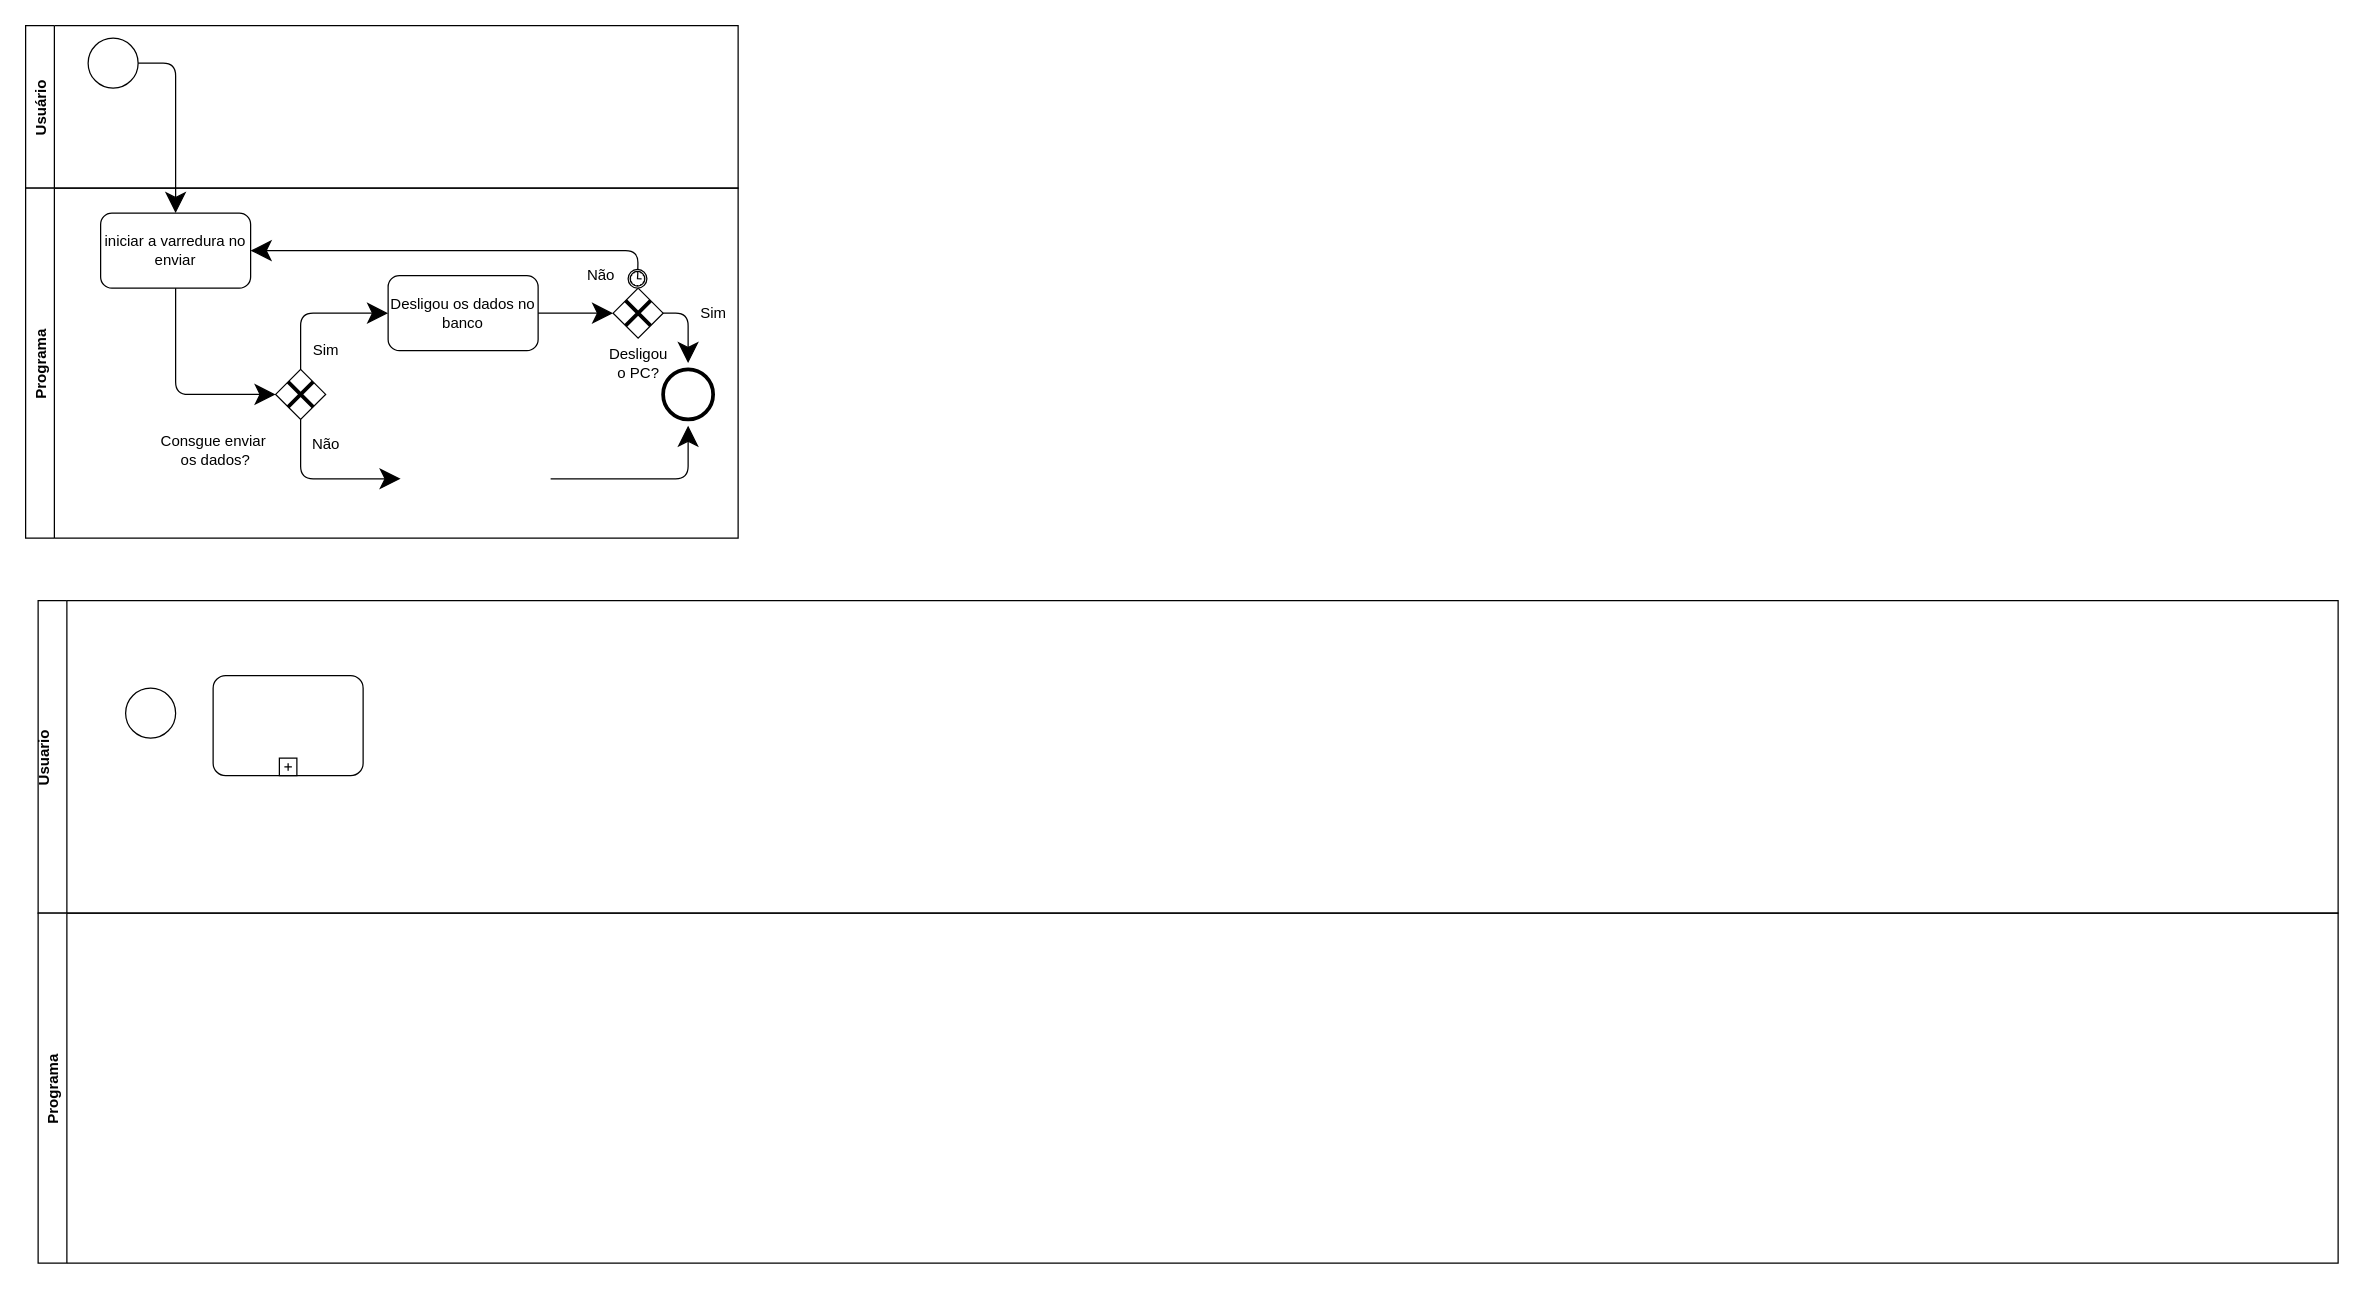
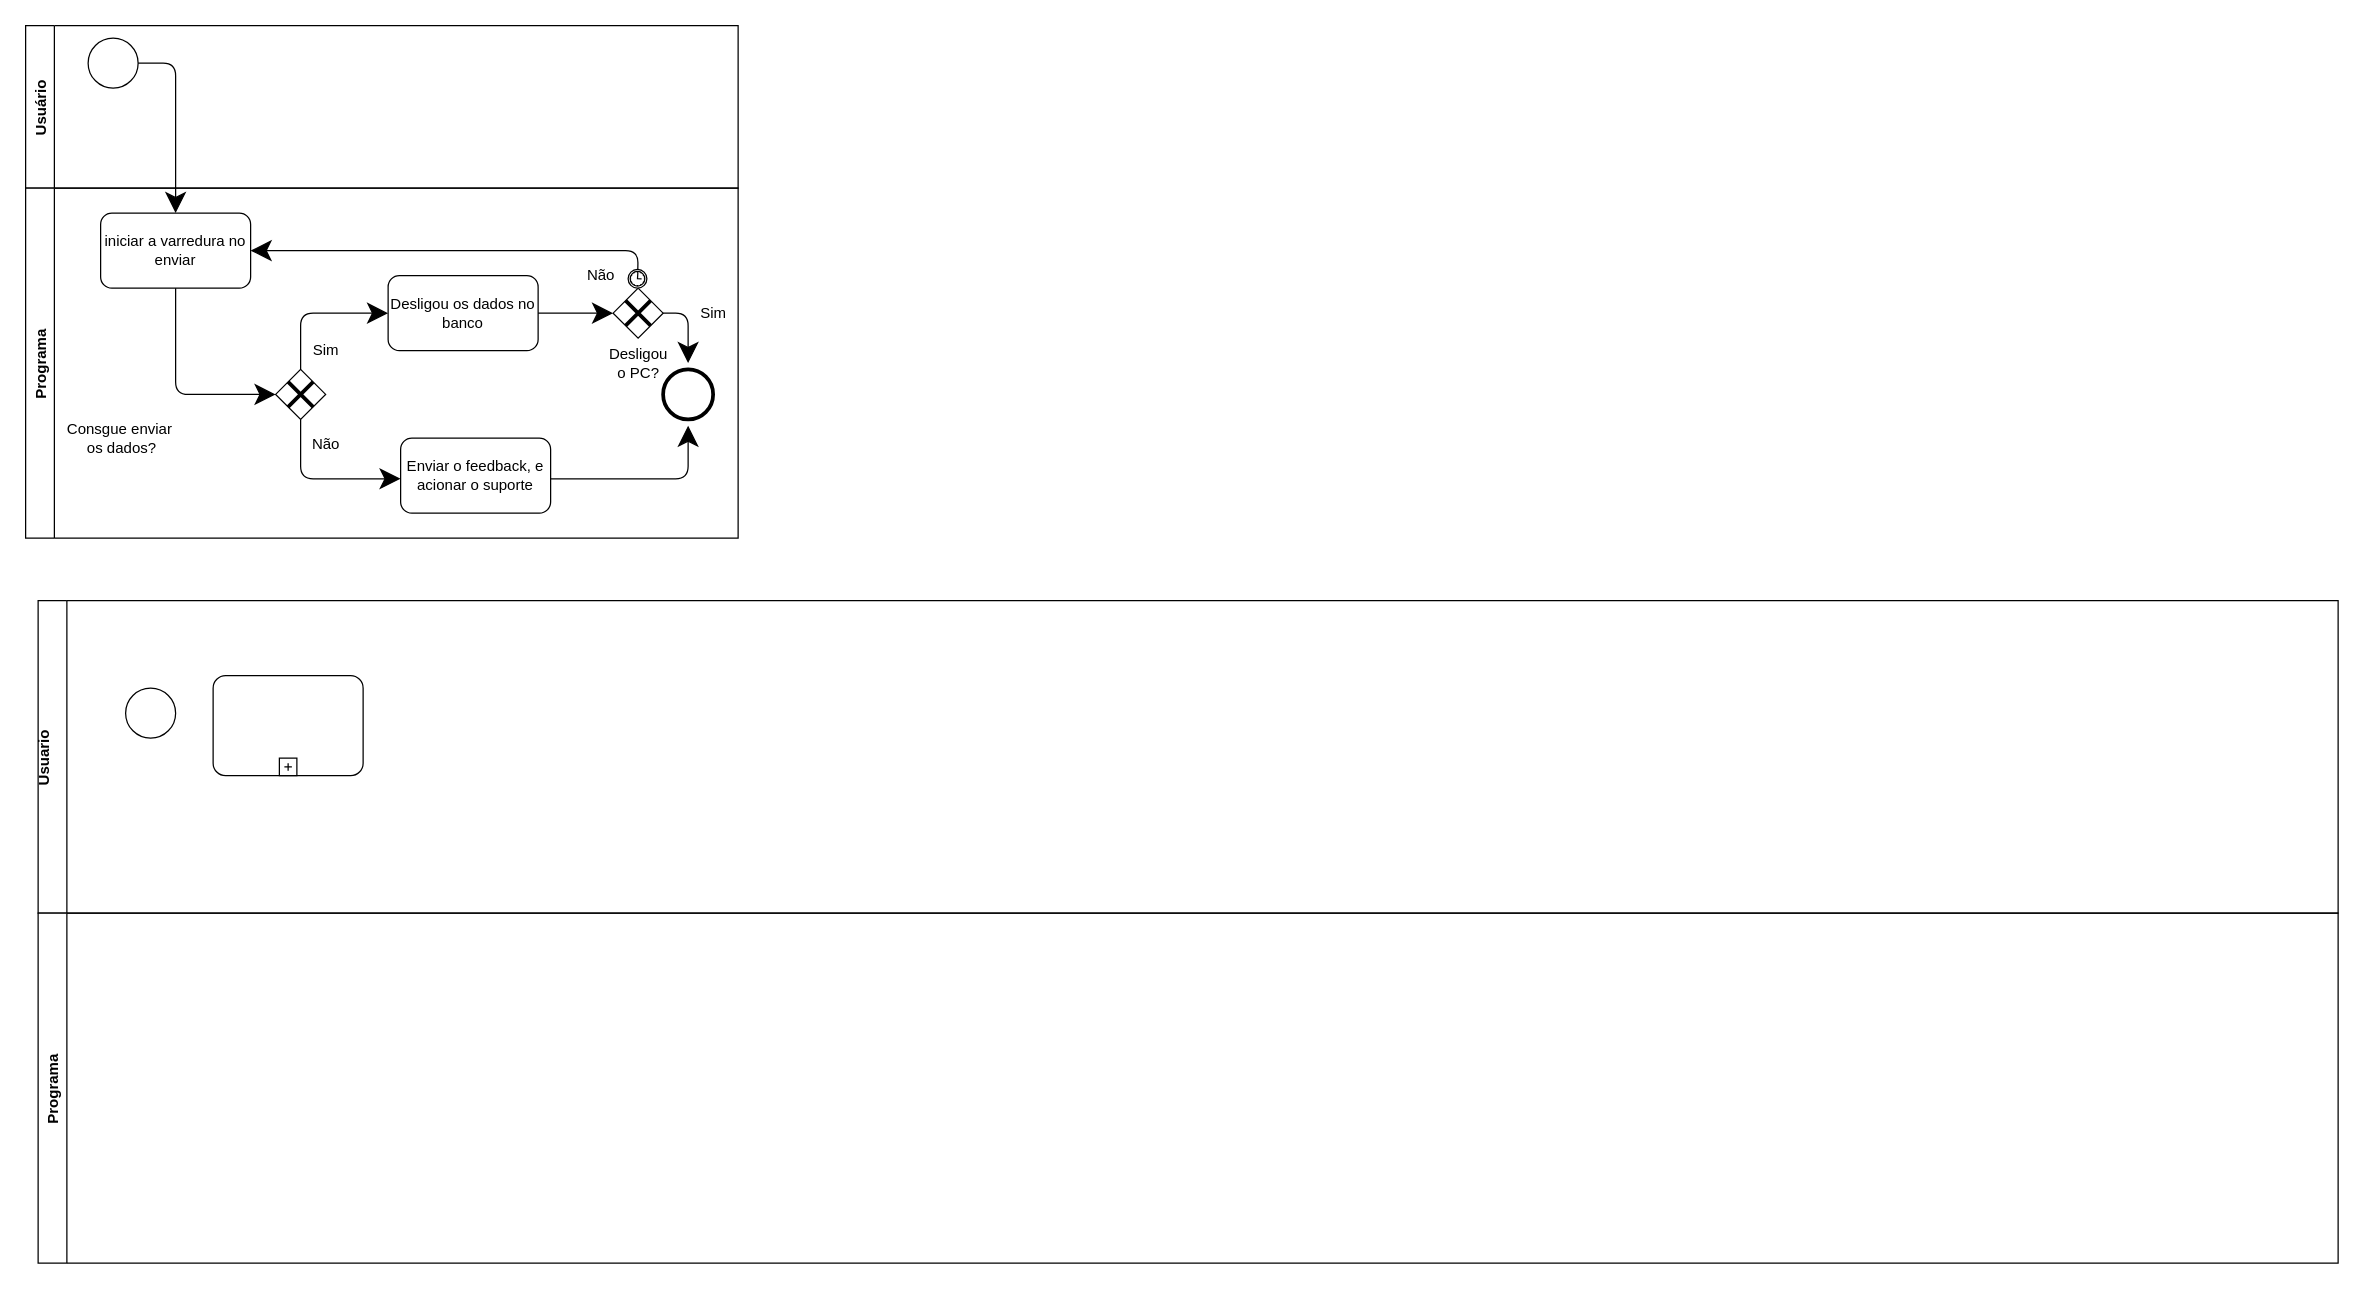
(213, 451) -> (119, 438)
none -> (476, 476)
